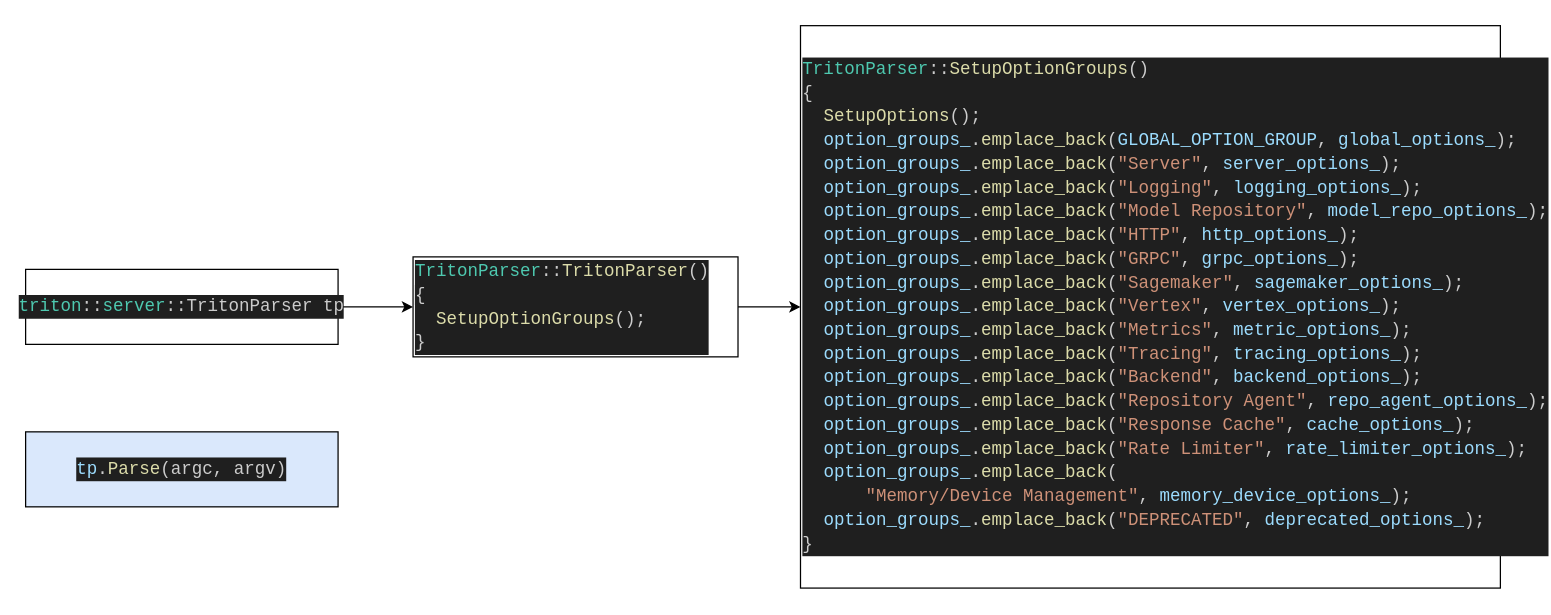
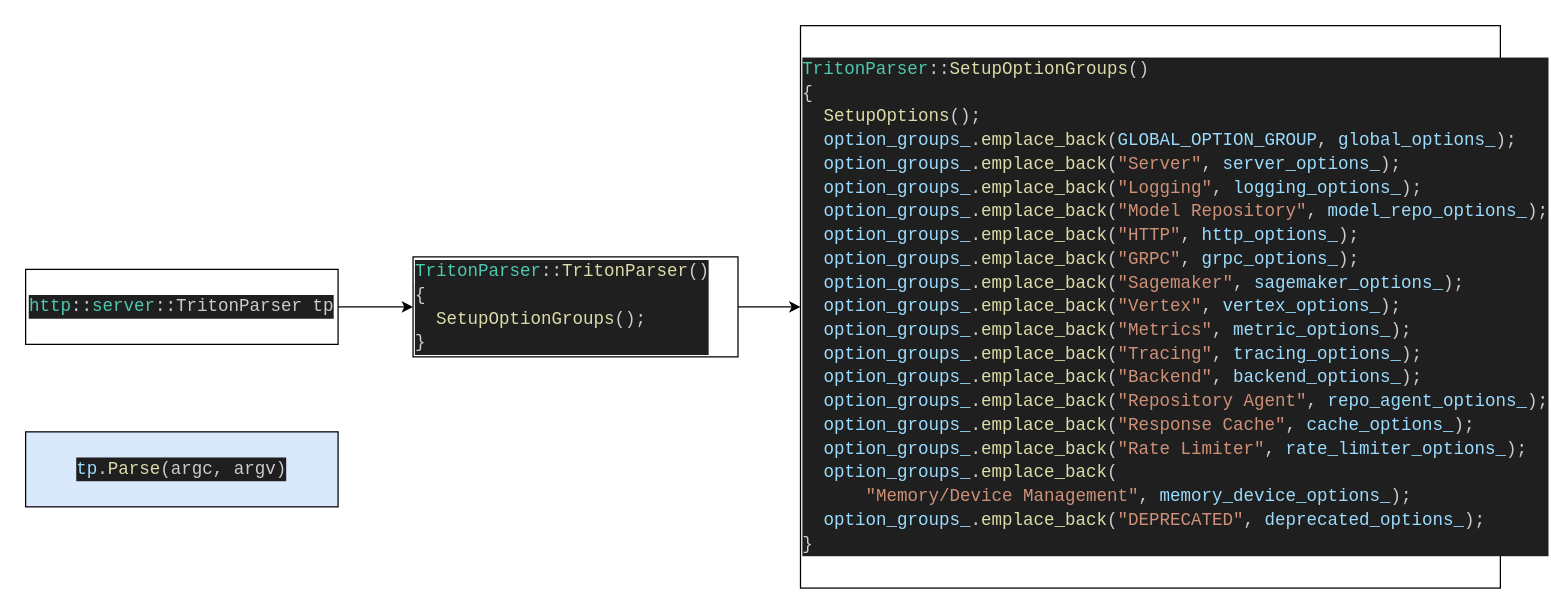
(182, 307) -> (182, 307)
